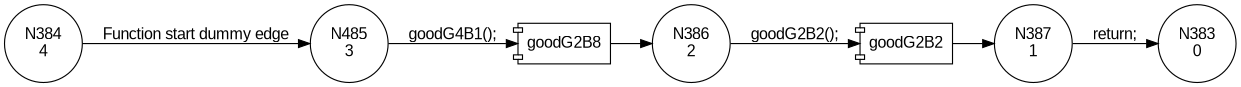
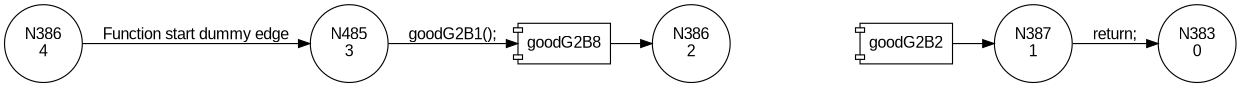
(453, 35) -> (453, 35)
(43, 44) -> (43, 44)
(789, 44) -> none
